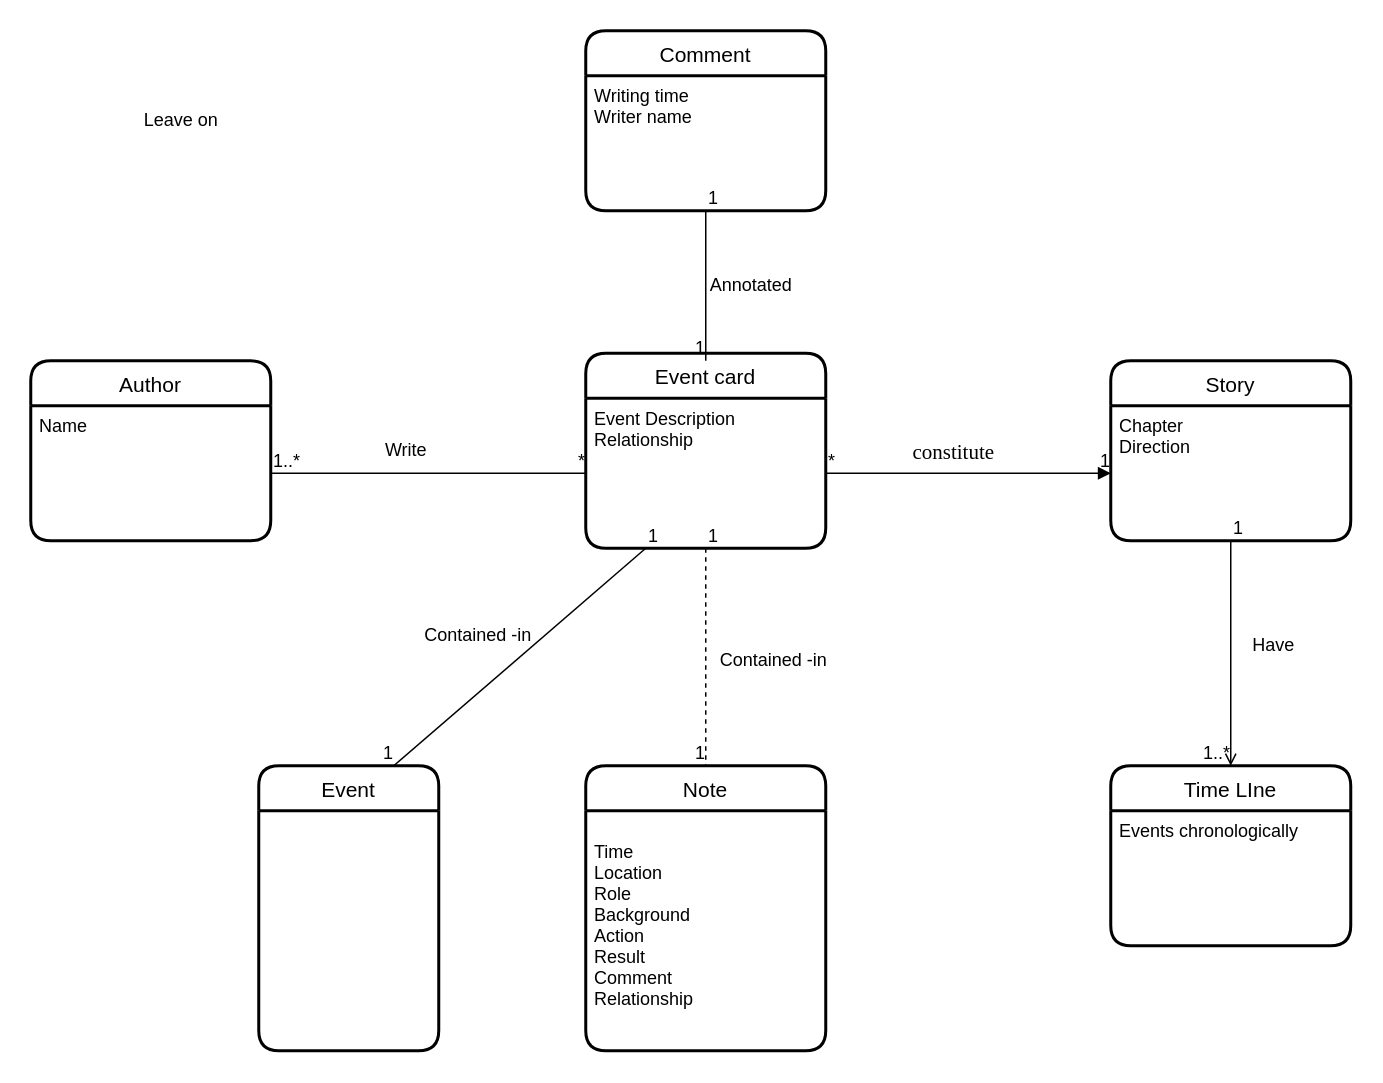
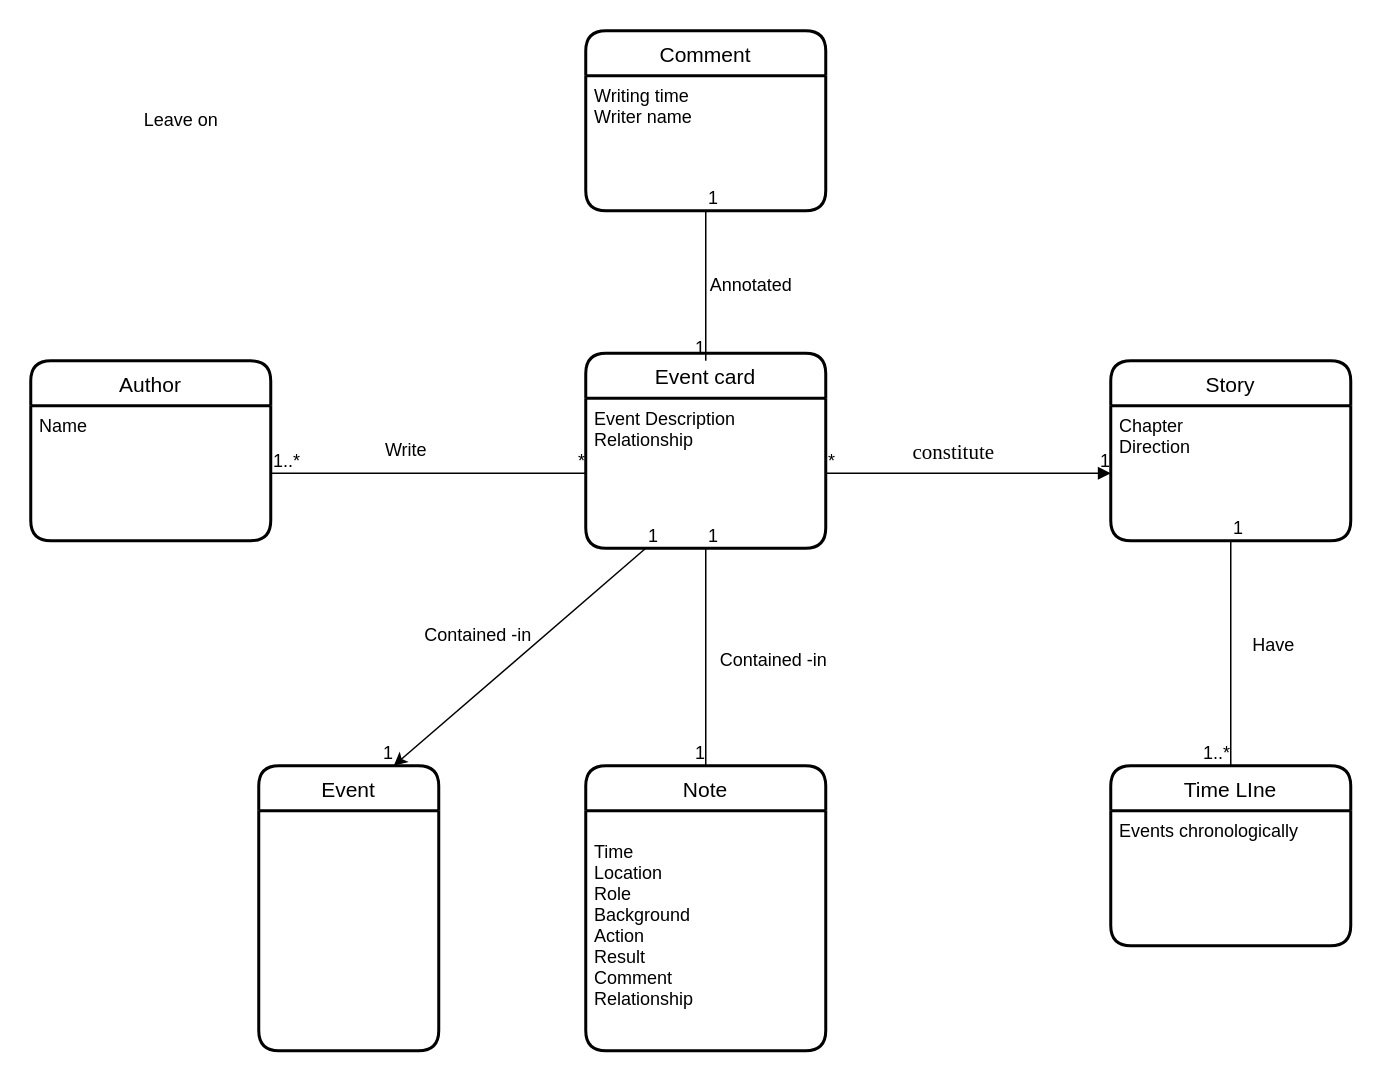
(706, 656) -> (706, 656)
(1231, 758) -> (1231, 759)
(400, 761) -> (402, 758)
